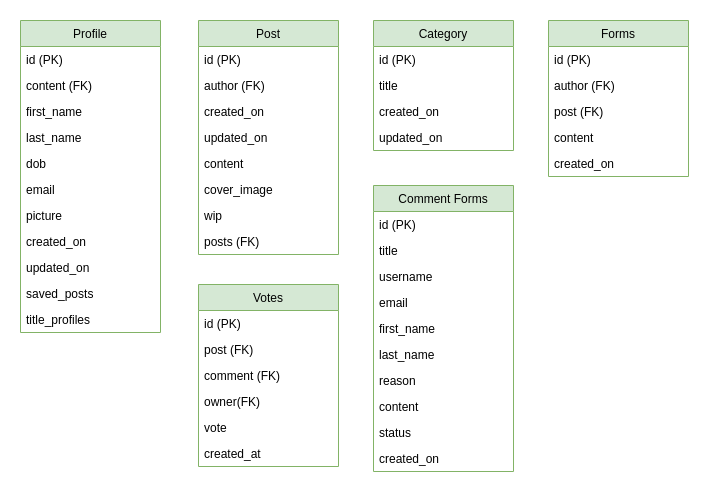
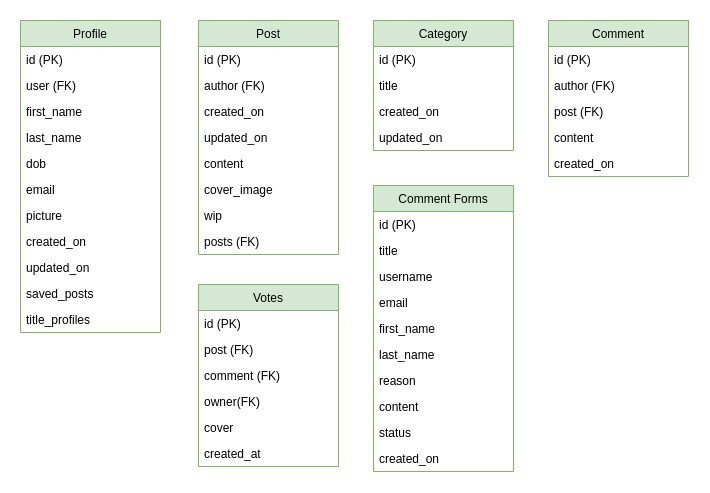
(618, 34) -> (618, 34)
(65, 86) -> (55, 86)
(217, 428) -> (221, 428)
